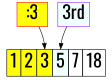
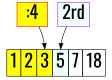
(32, 14) -> (32, 14)
(74, 14) -> (74, 14)
